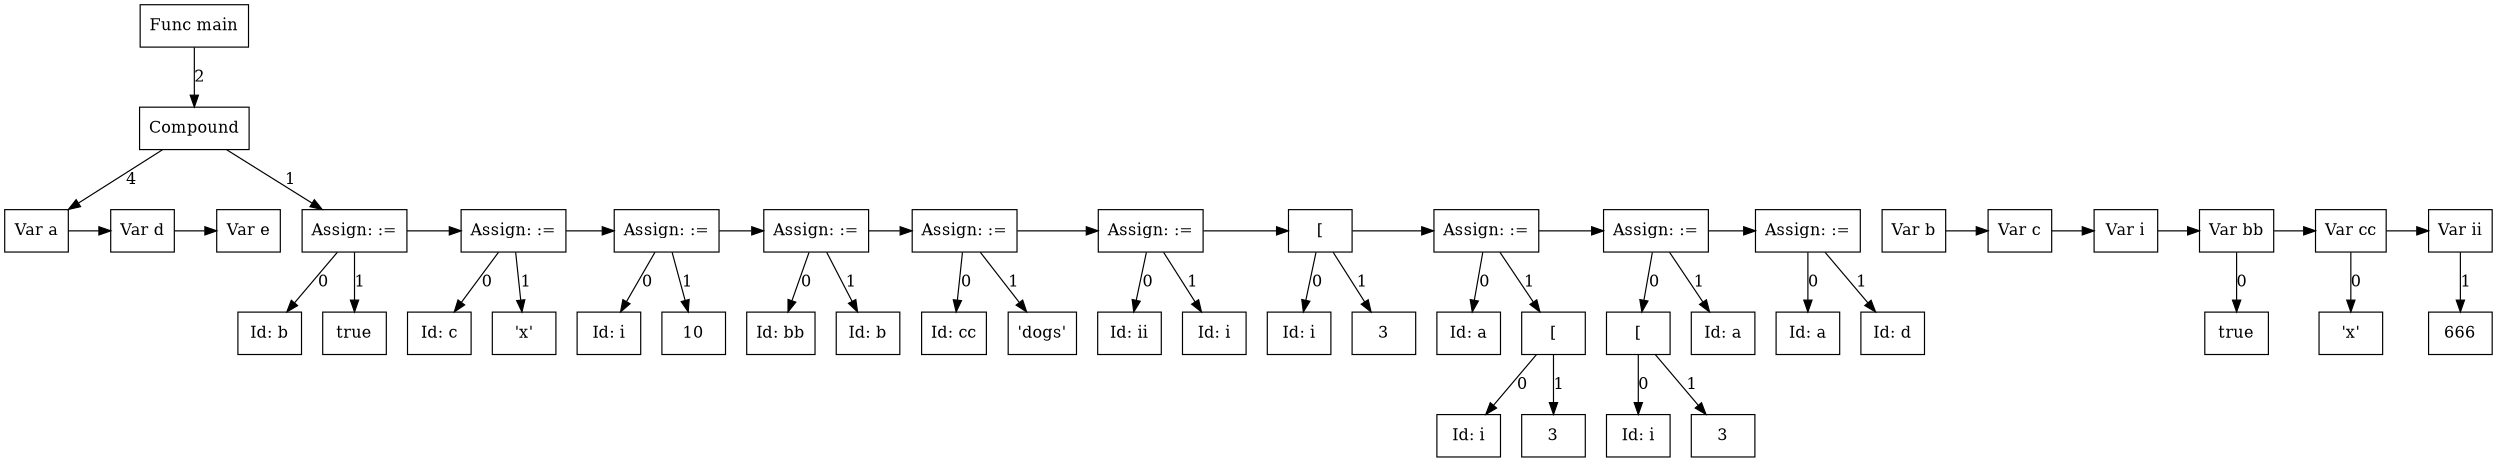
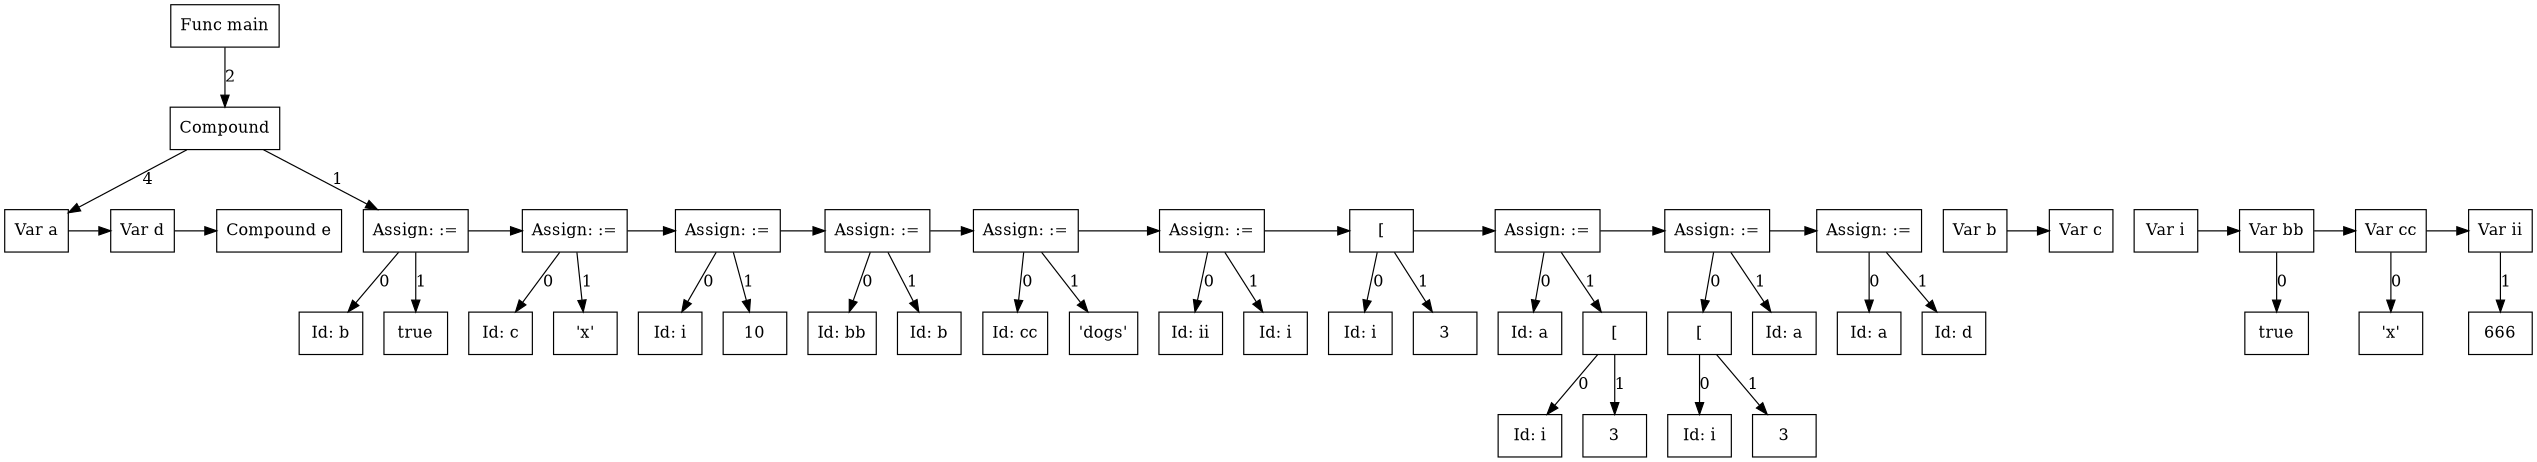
(249, 231) -> (279, 231)
(2067, 231) -> none
